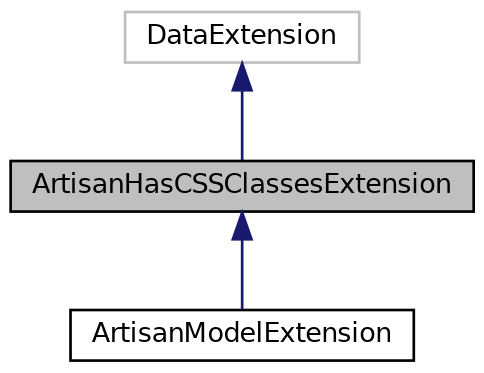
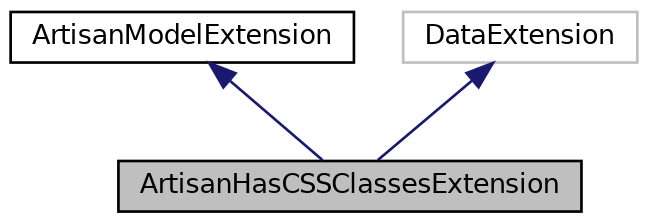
(242, 275) -> (276, 121)
